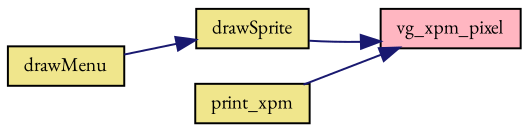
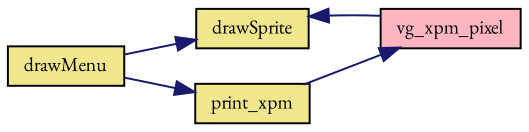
(335, 42) -> (355, 15)
none -> (150, 83)
